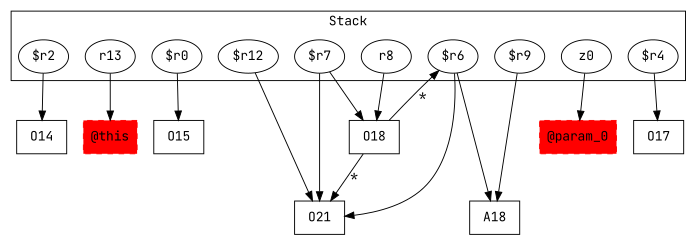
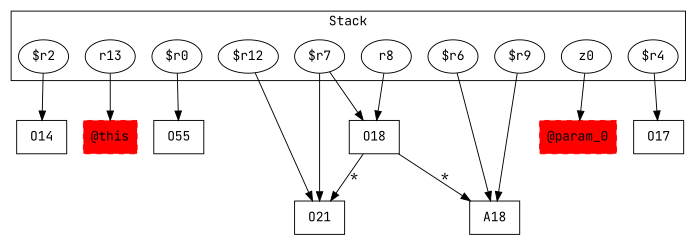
(410, 98) -> (431, 175)
(179, 137) -> (179, 137)
(438, 170) -> none
